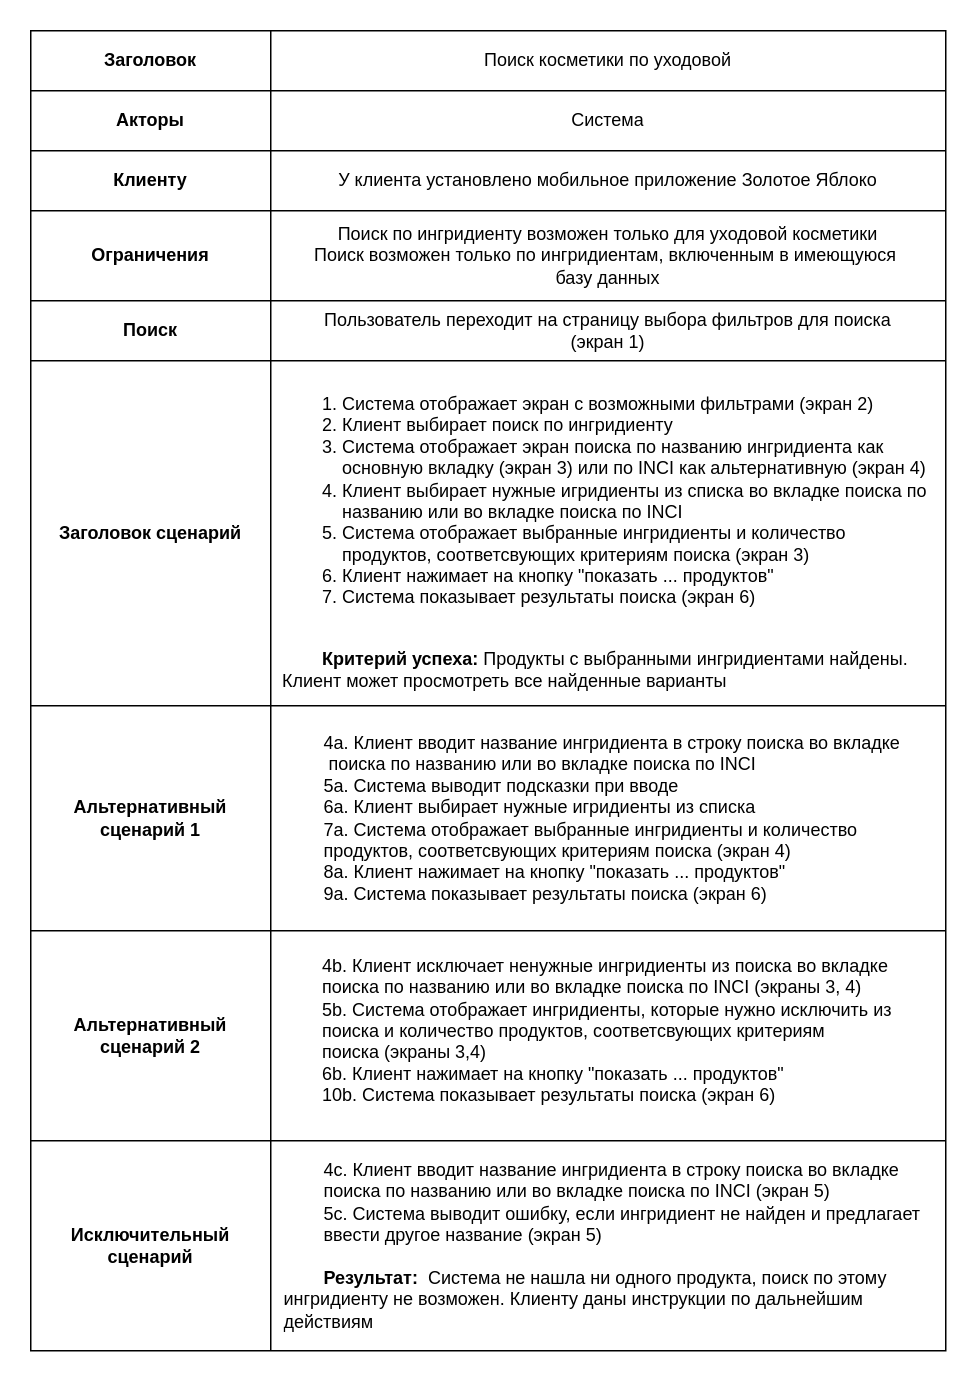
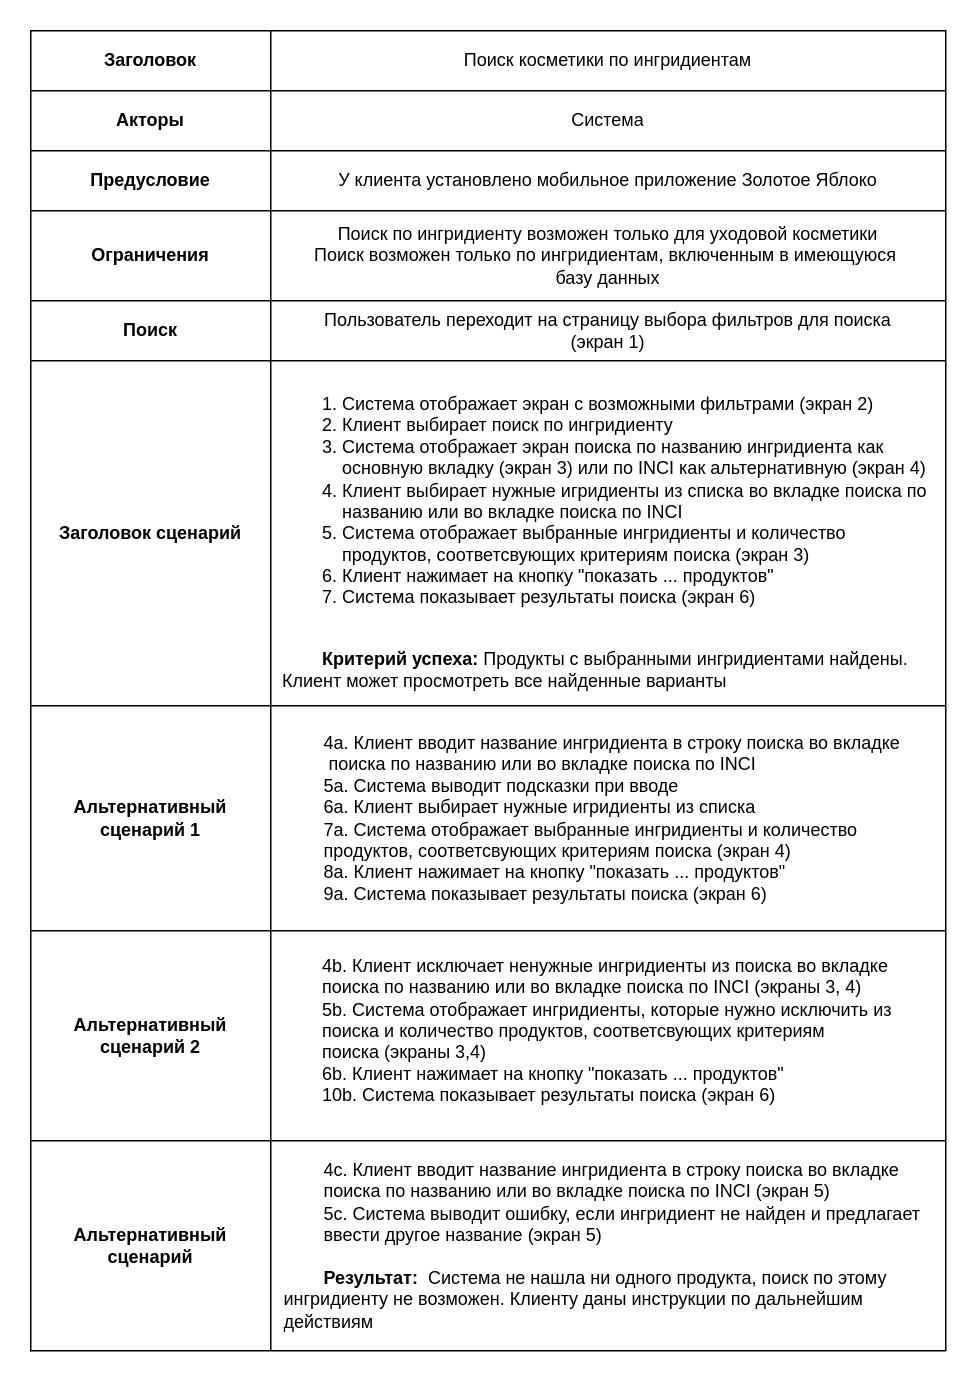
(608, 61) -> (608, 61)
(151, 181) -> (151, 181)
(151, 1246) -> (151, 1246)
